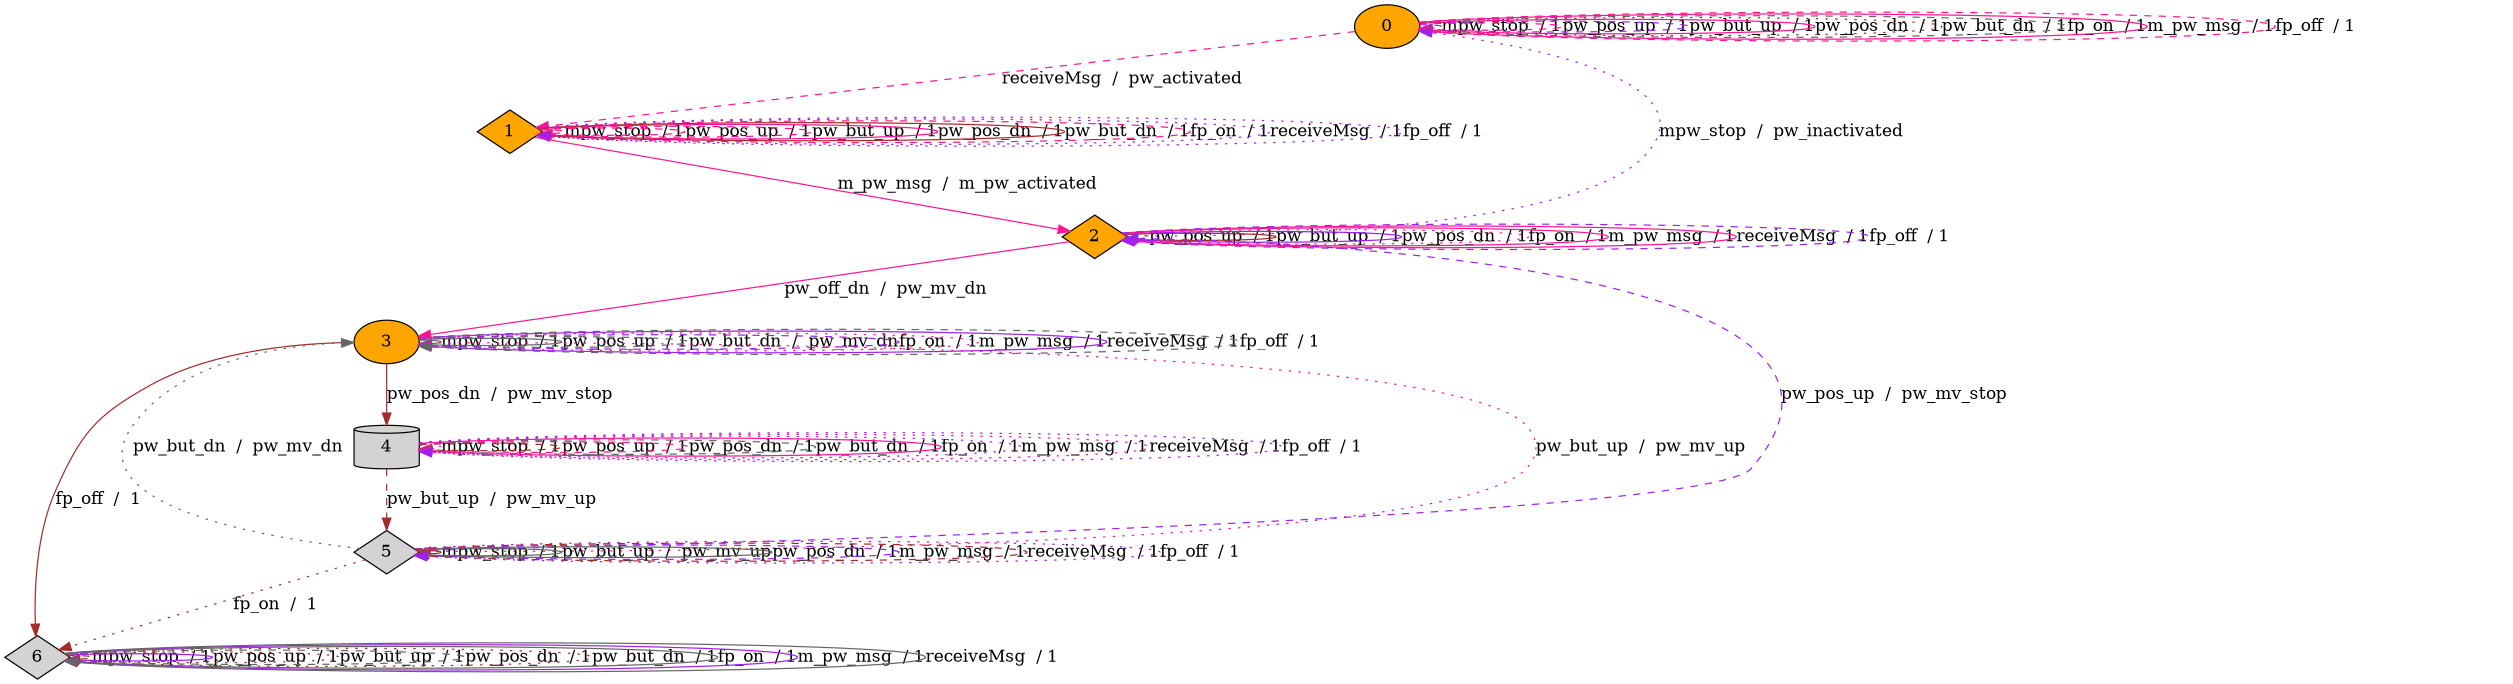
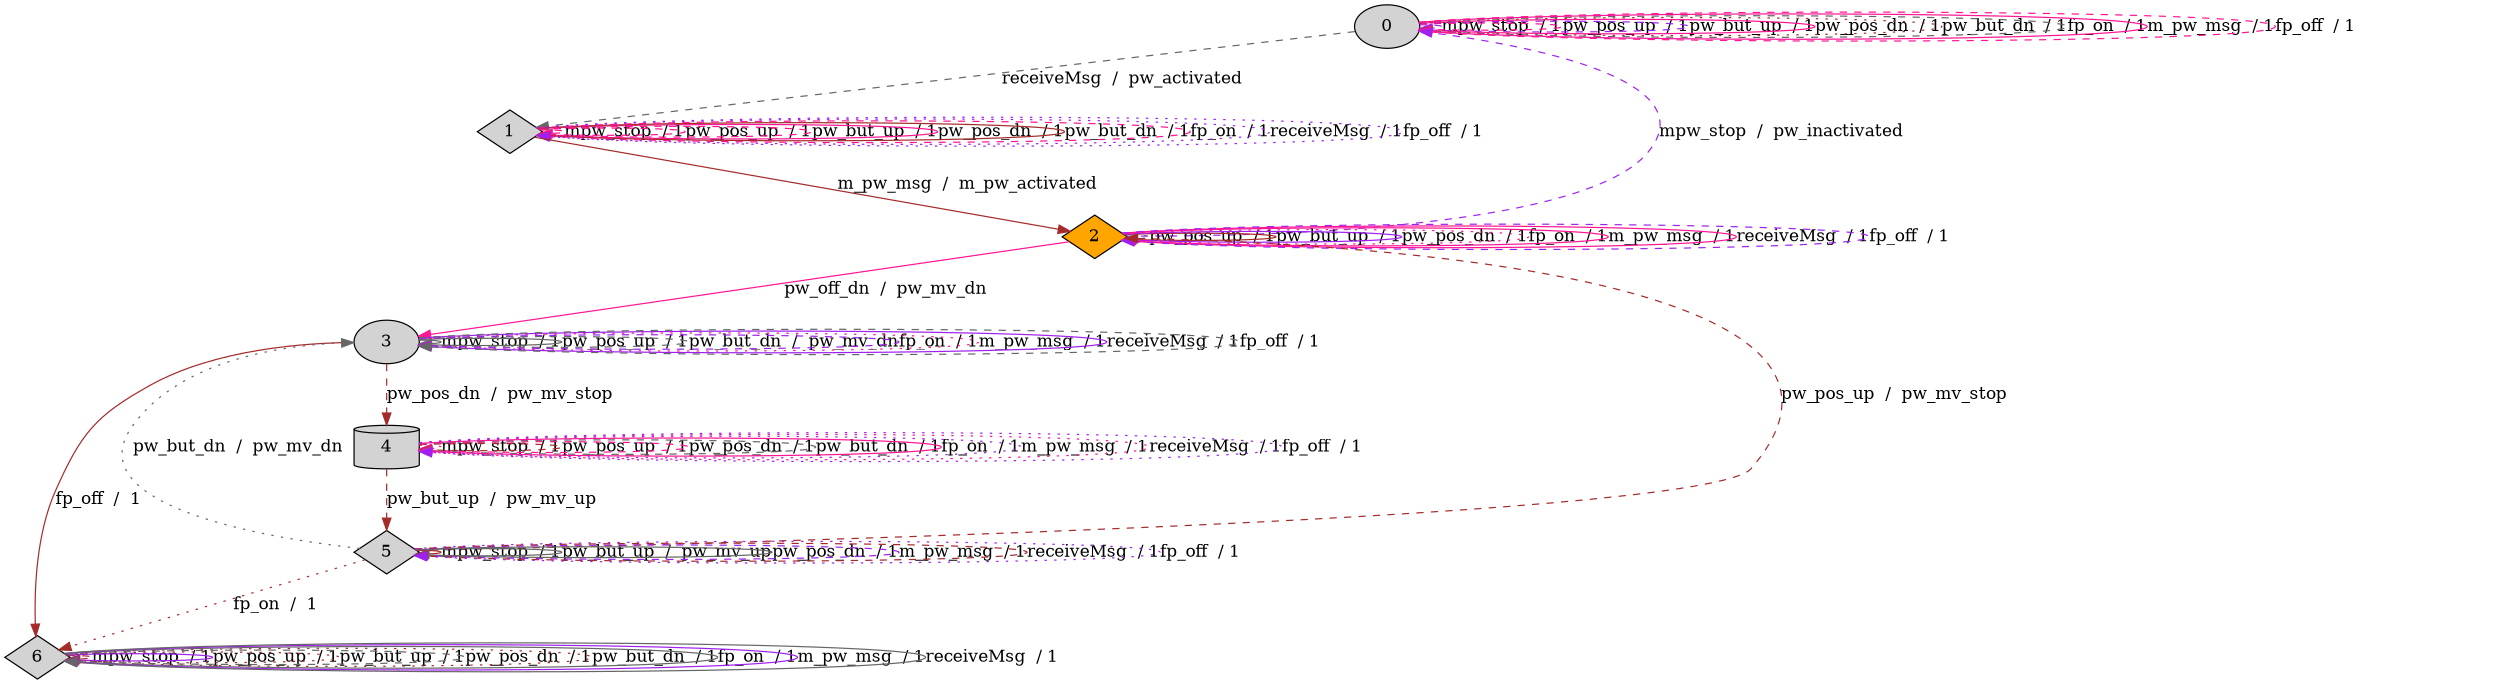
(1387, 27) -> (1387, 27)
(952, 79) -> (952, 79)
(510, 132) -> (510, 132)
(797, 183) -> (797, 183)
(1536, 203) -> (1536, 203)
(387, 342) -> (387, 342)
(387, 388) -> (387, 388)
(1535, 442) -> none
(1468, 509) -> (1468, 509)
